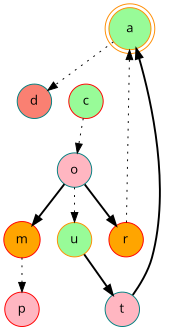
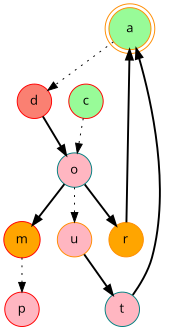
(34, 101) -> (34, 101)
none -> (52, 132)
(128, 141) -> (128, 141)
(75, 240) -> (75, 240)
(126, 240) -> (126, 240)
